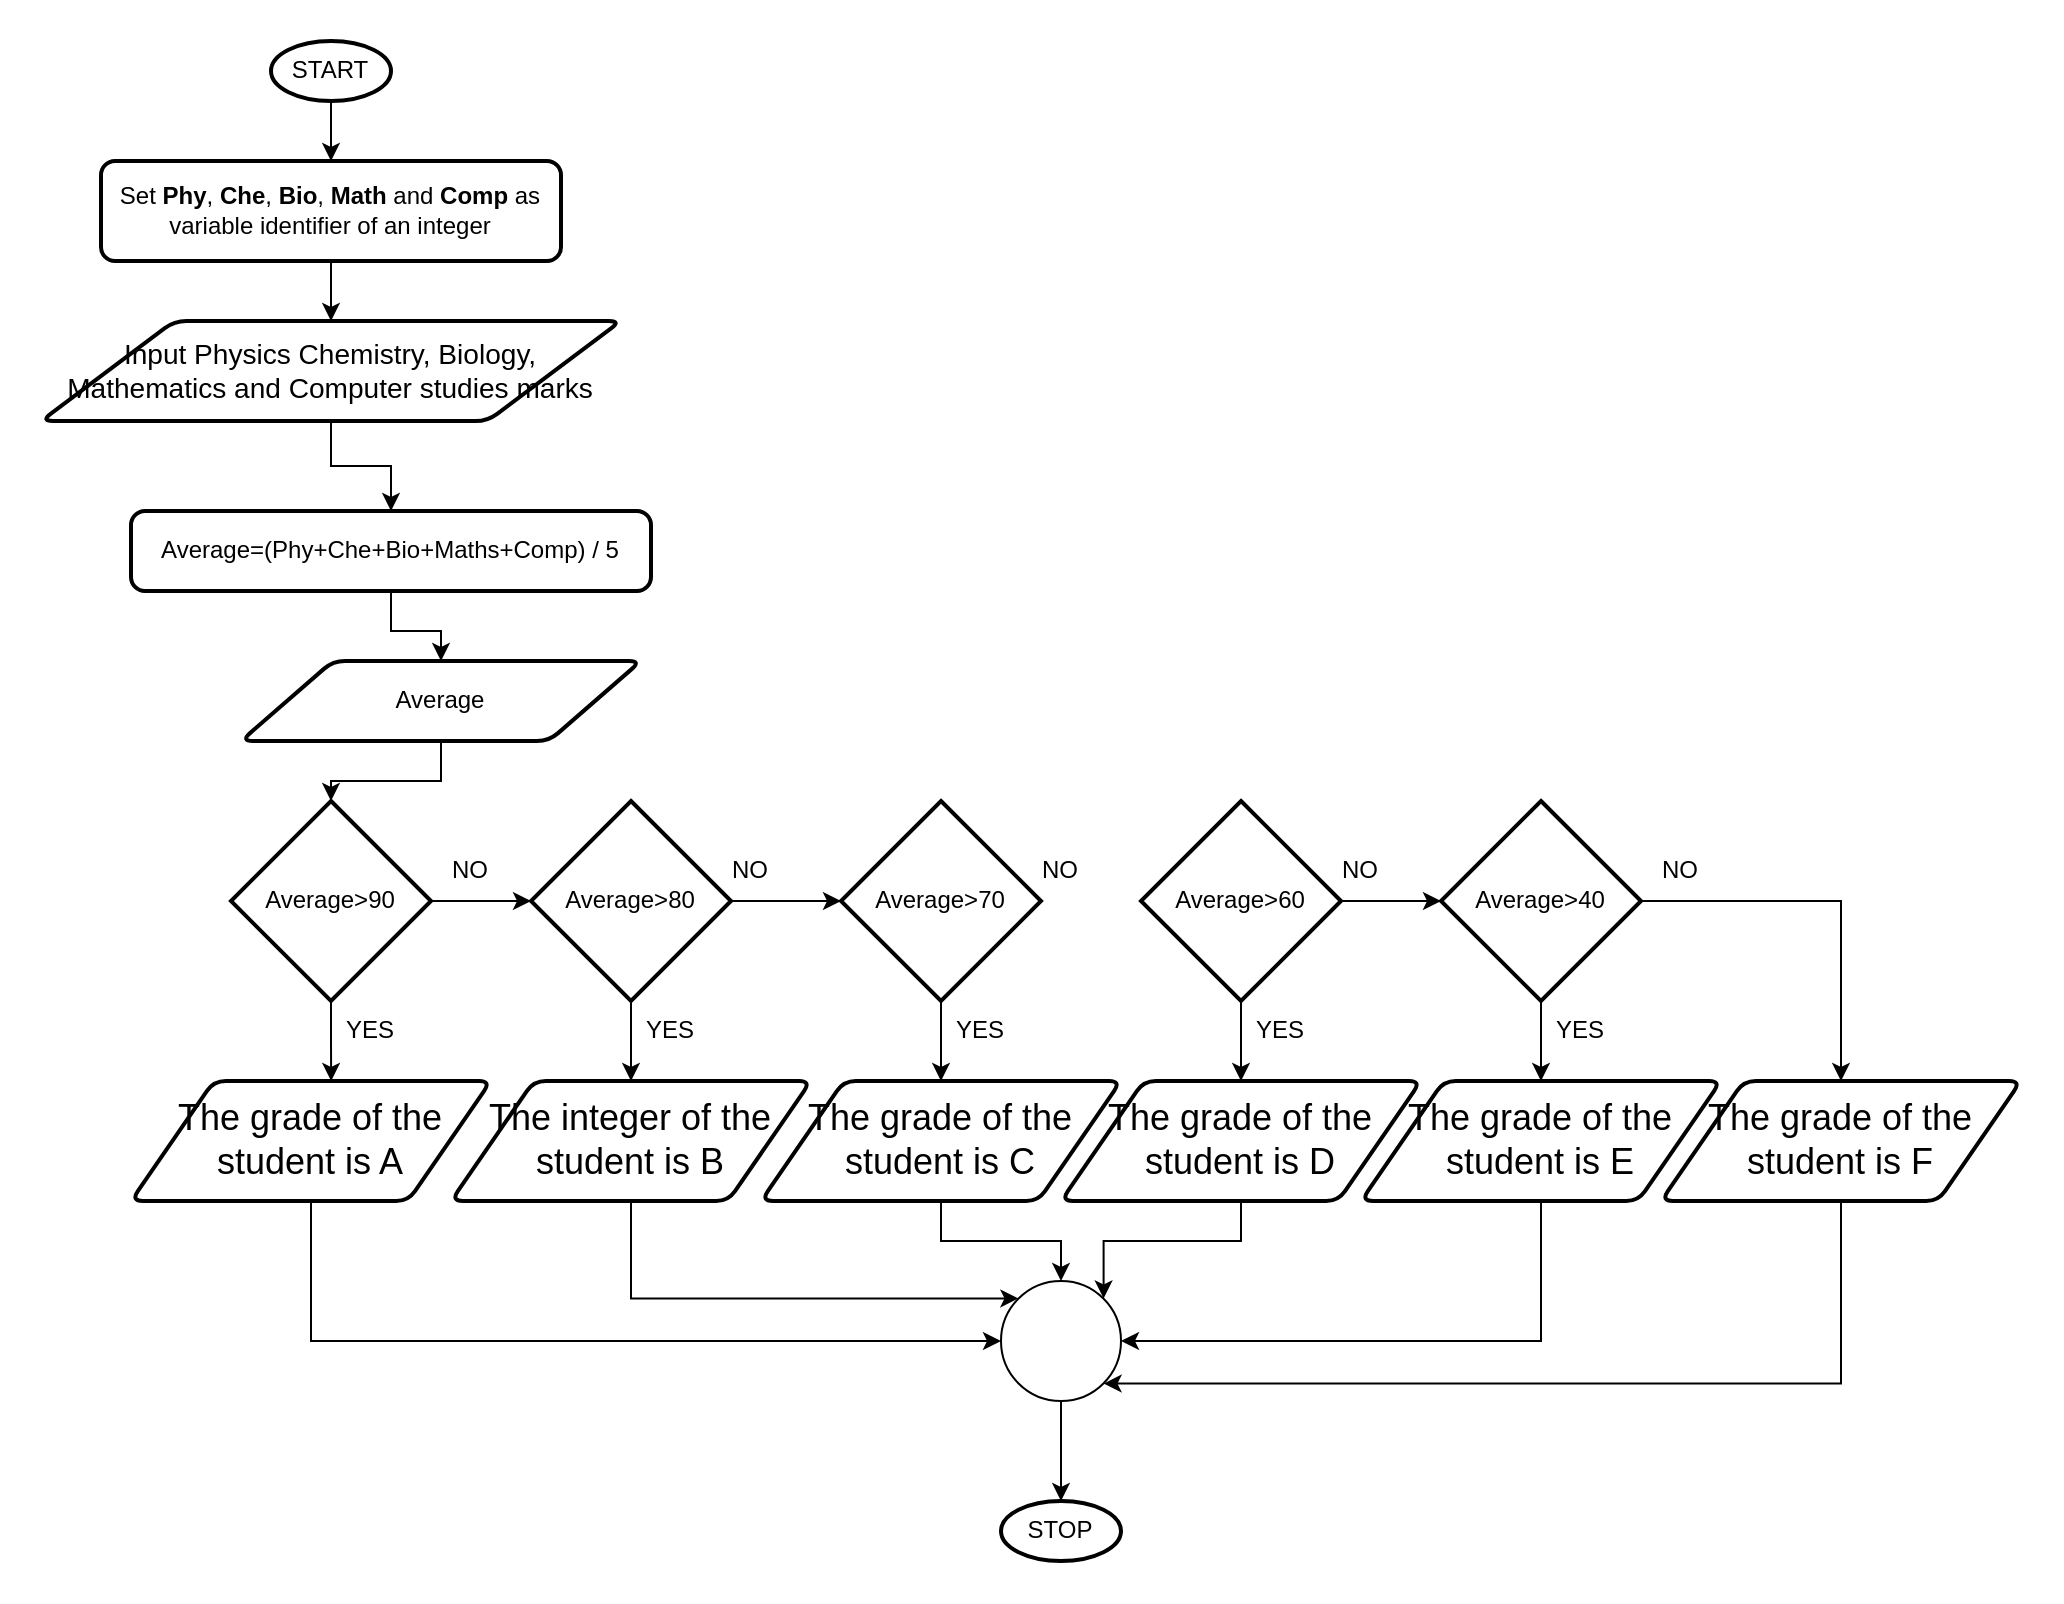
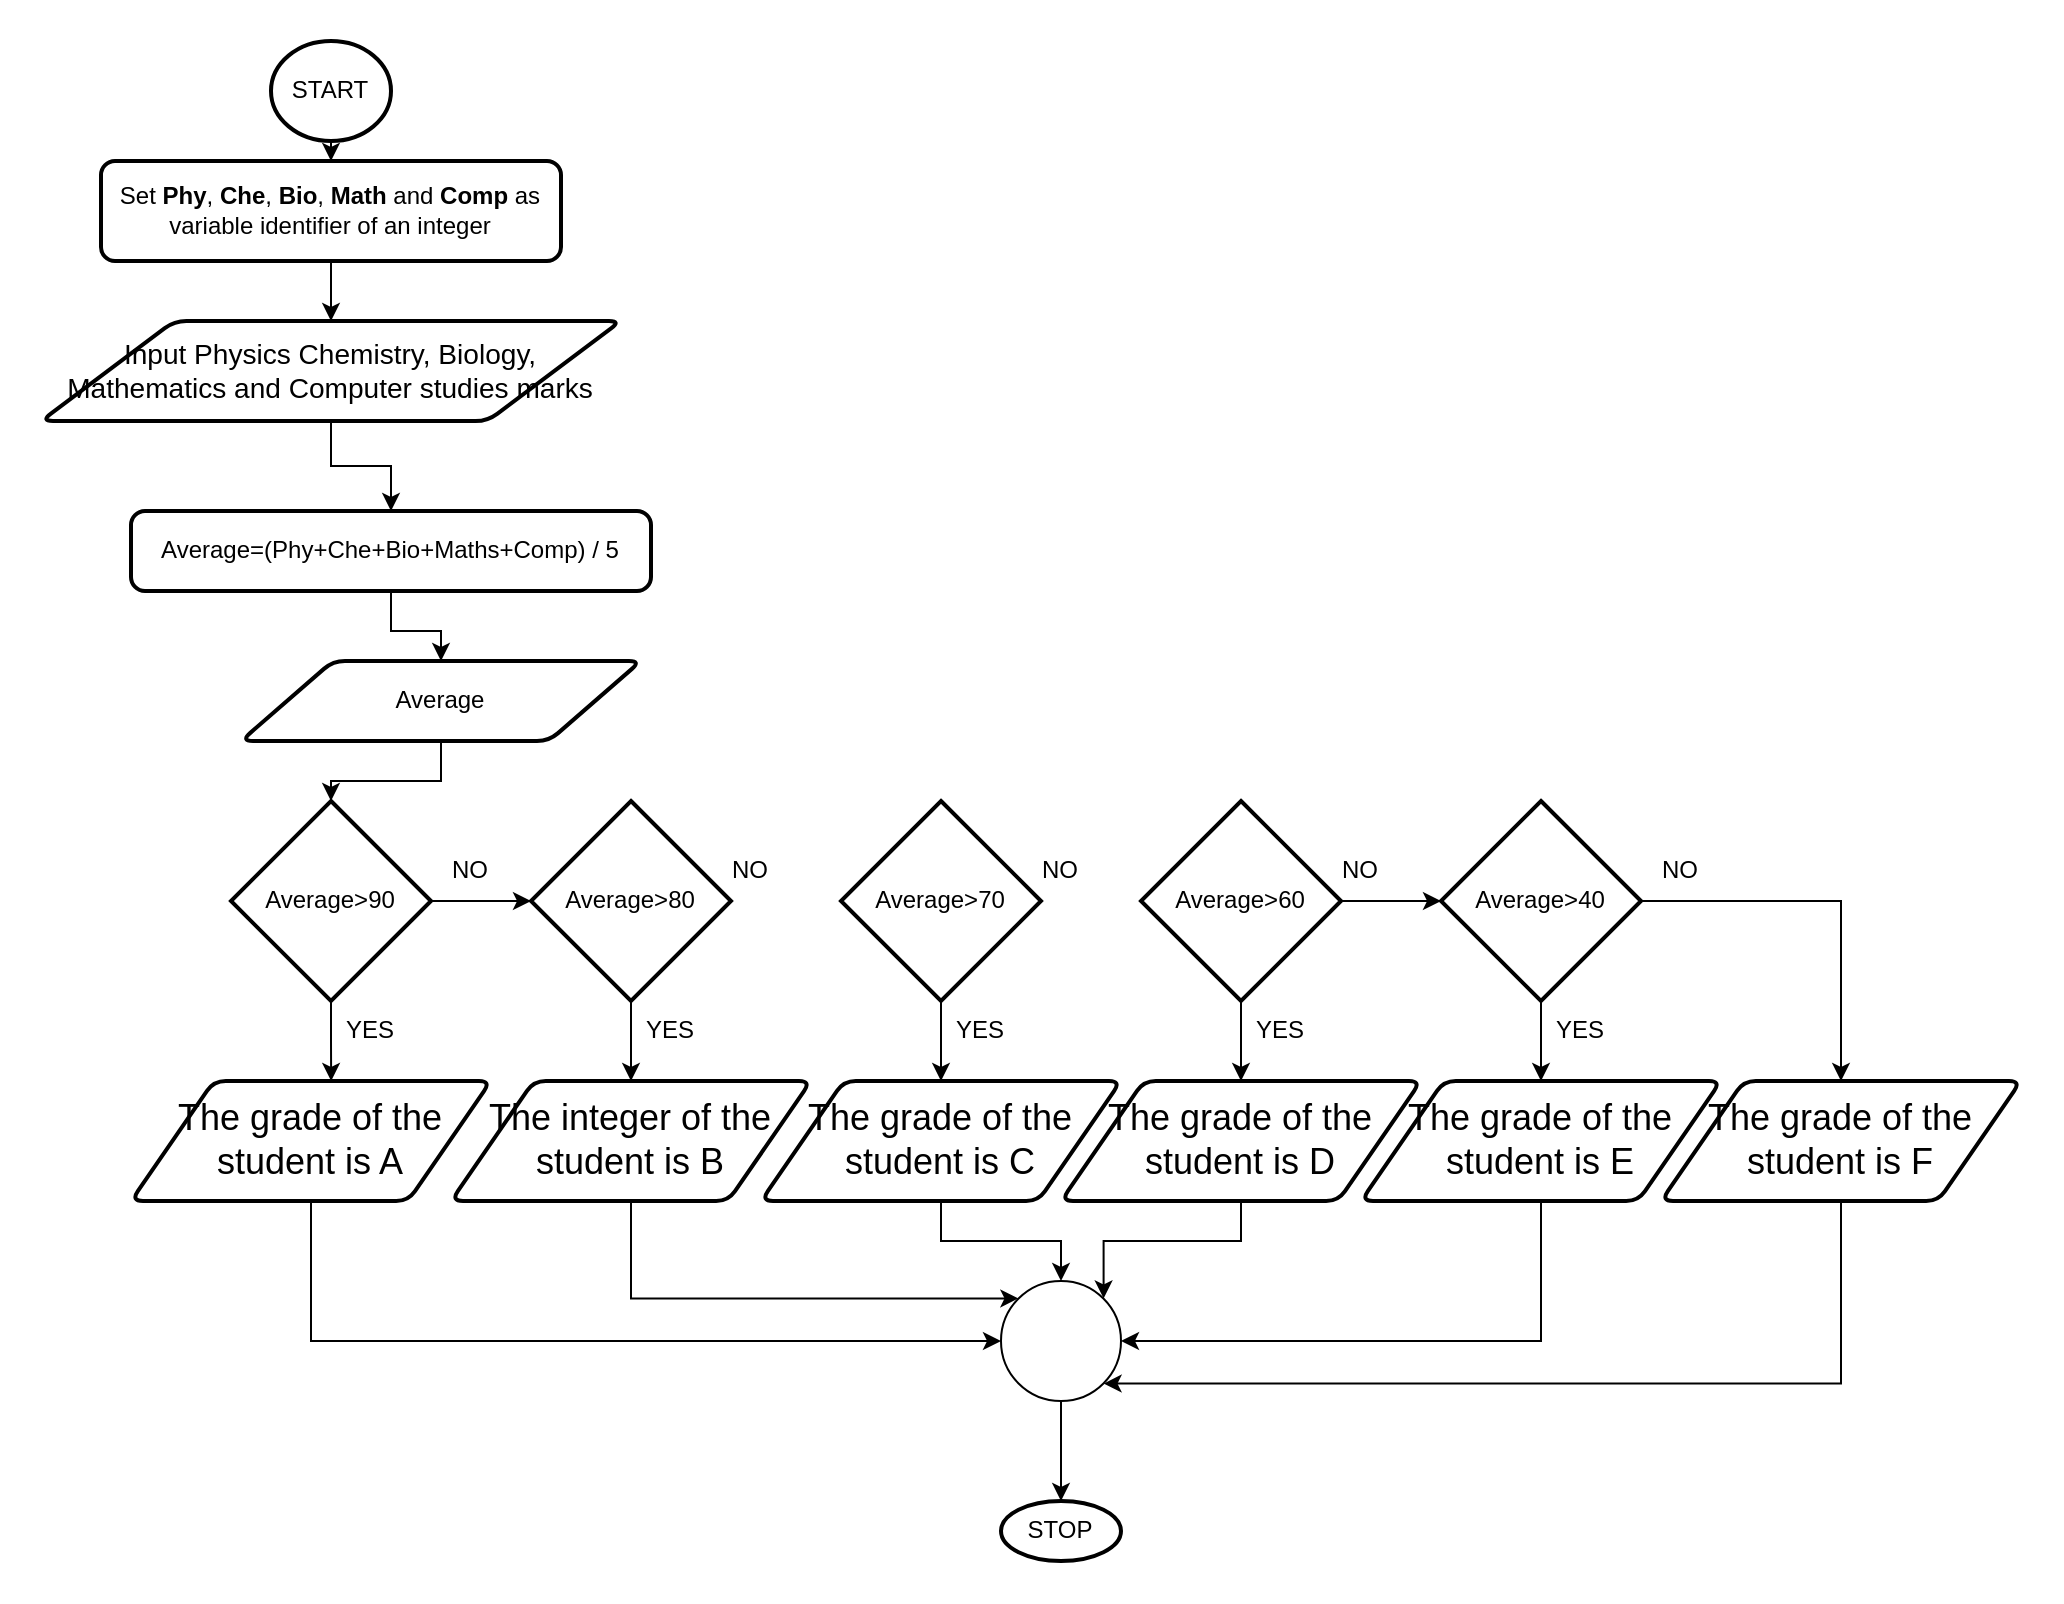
(331, 71) -> (331, 91)
(779, 901) -> none
